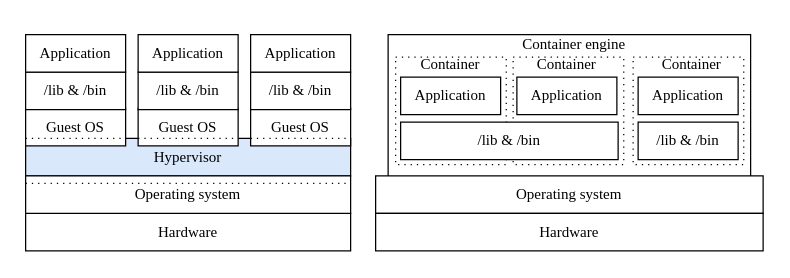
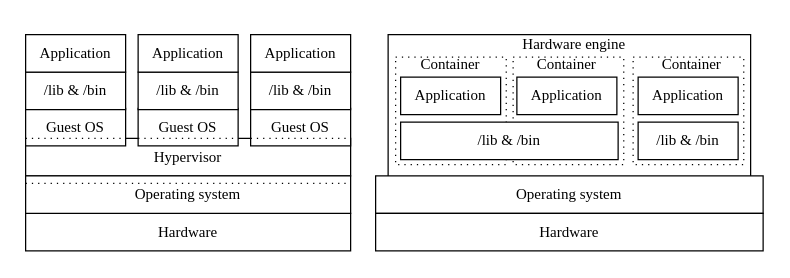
(574, 44) -> (574, 44)
(188, 157) -> (188, 157)
